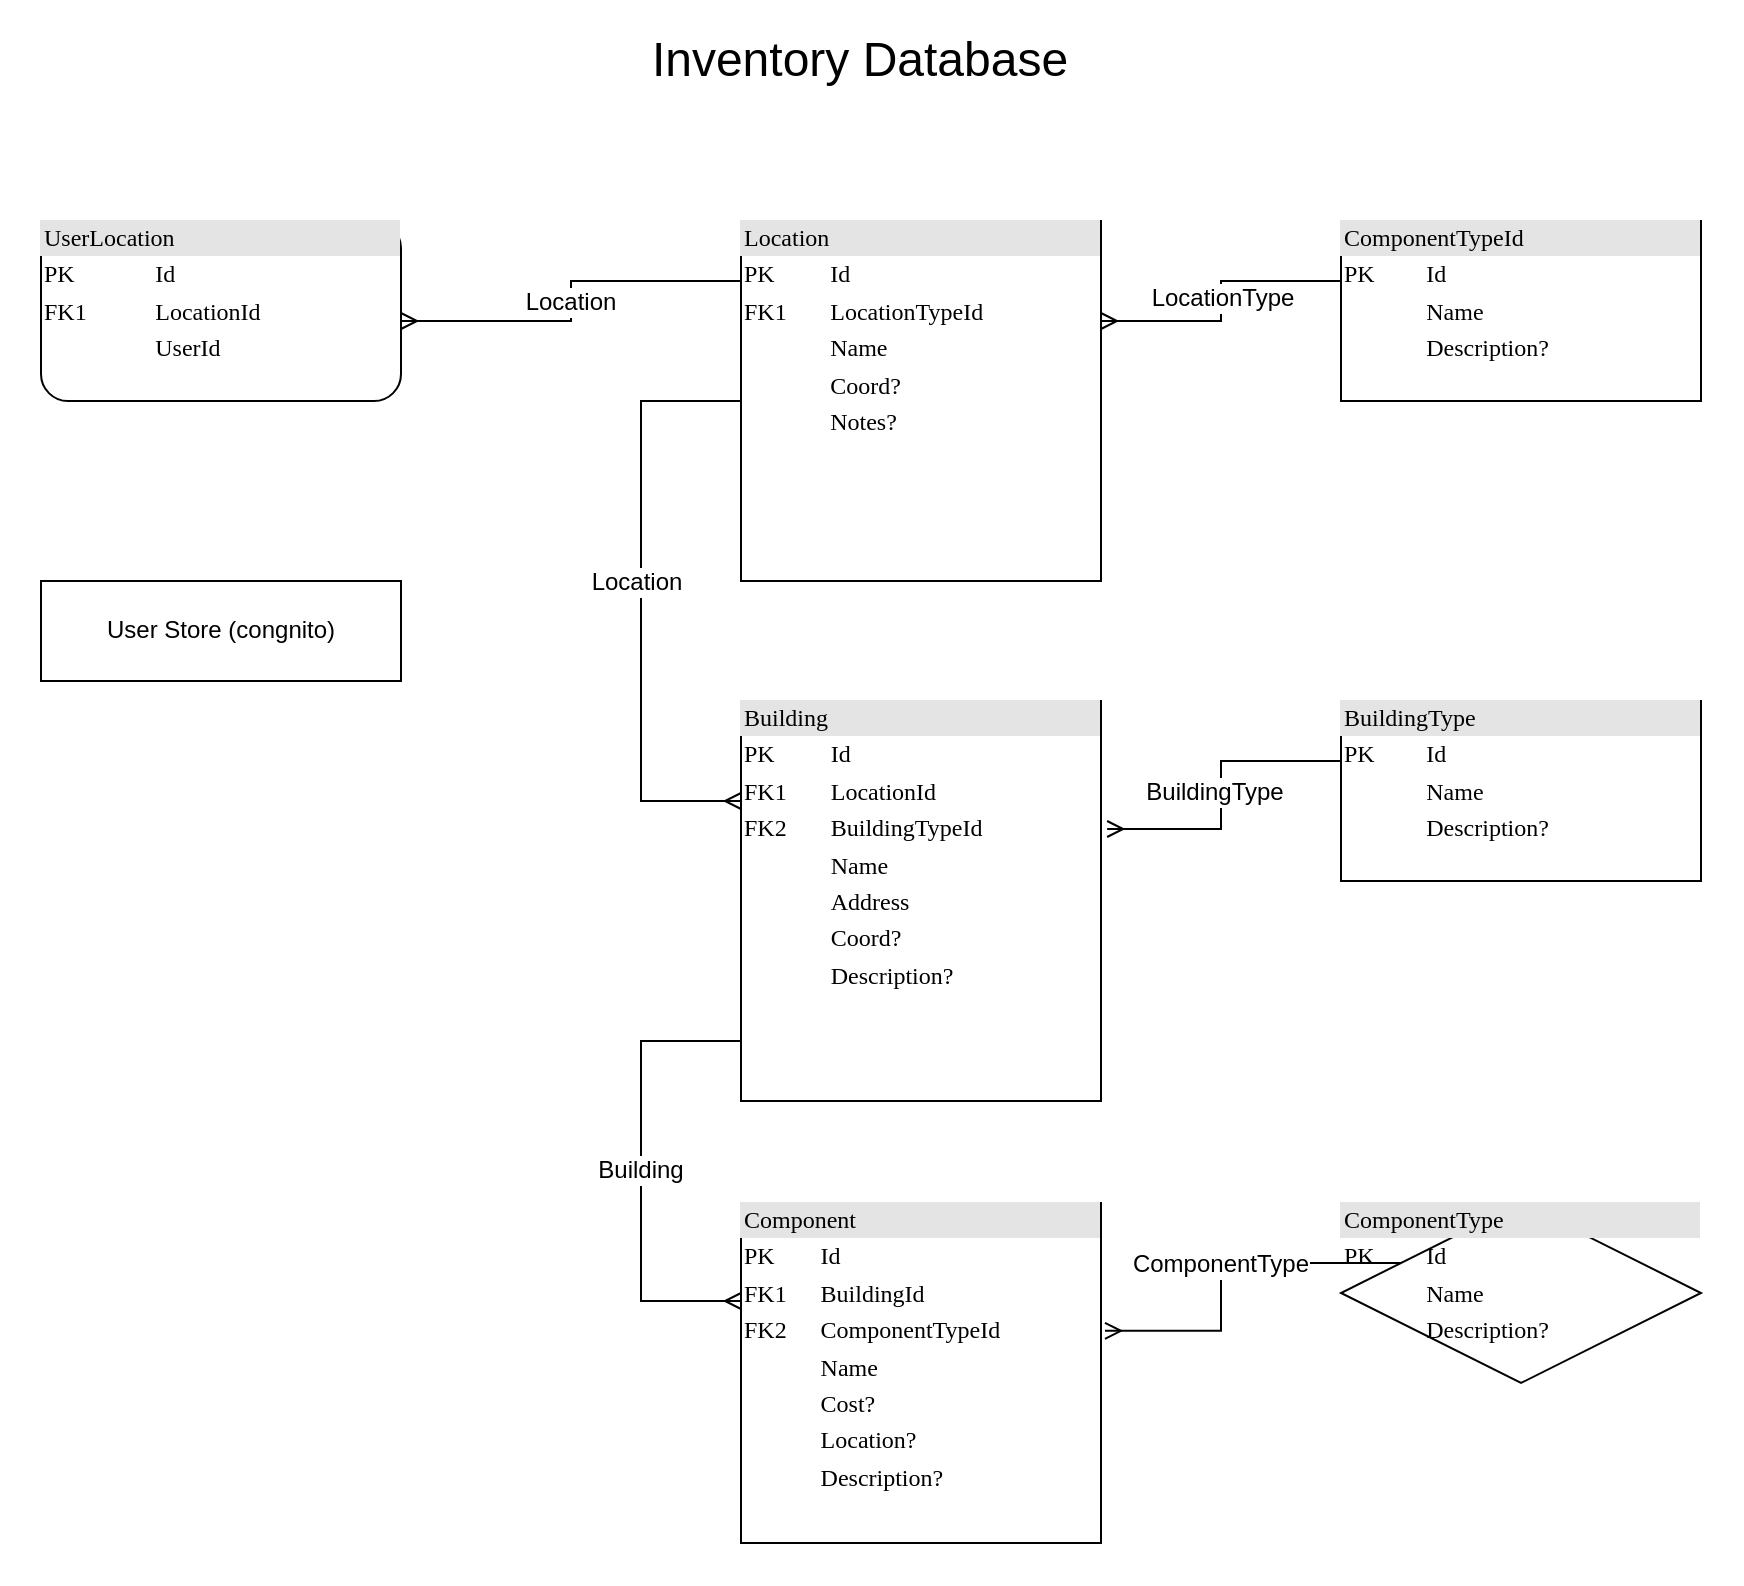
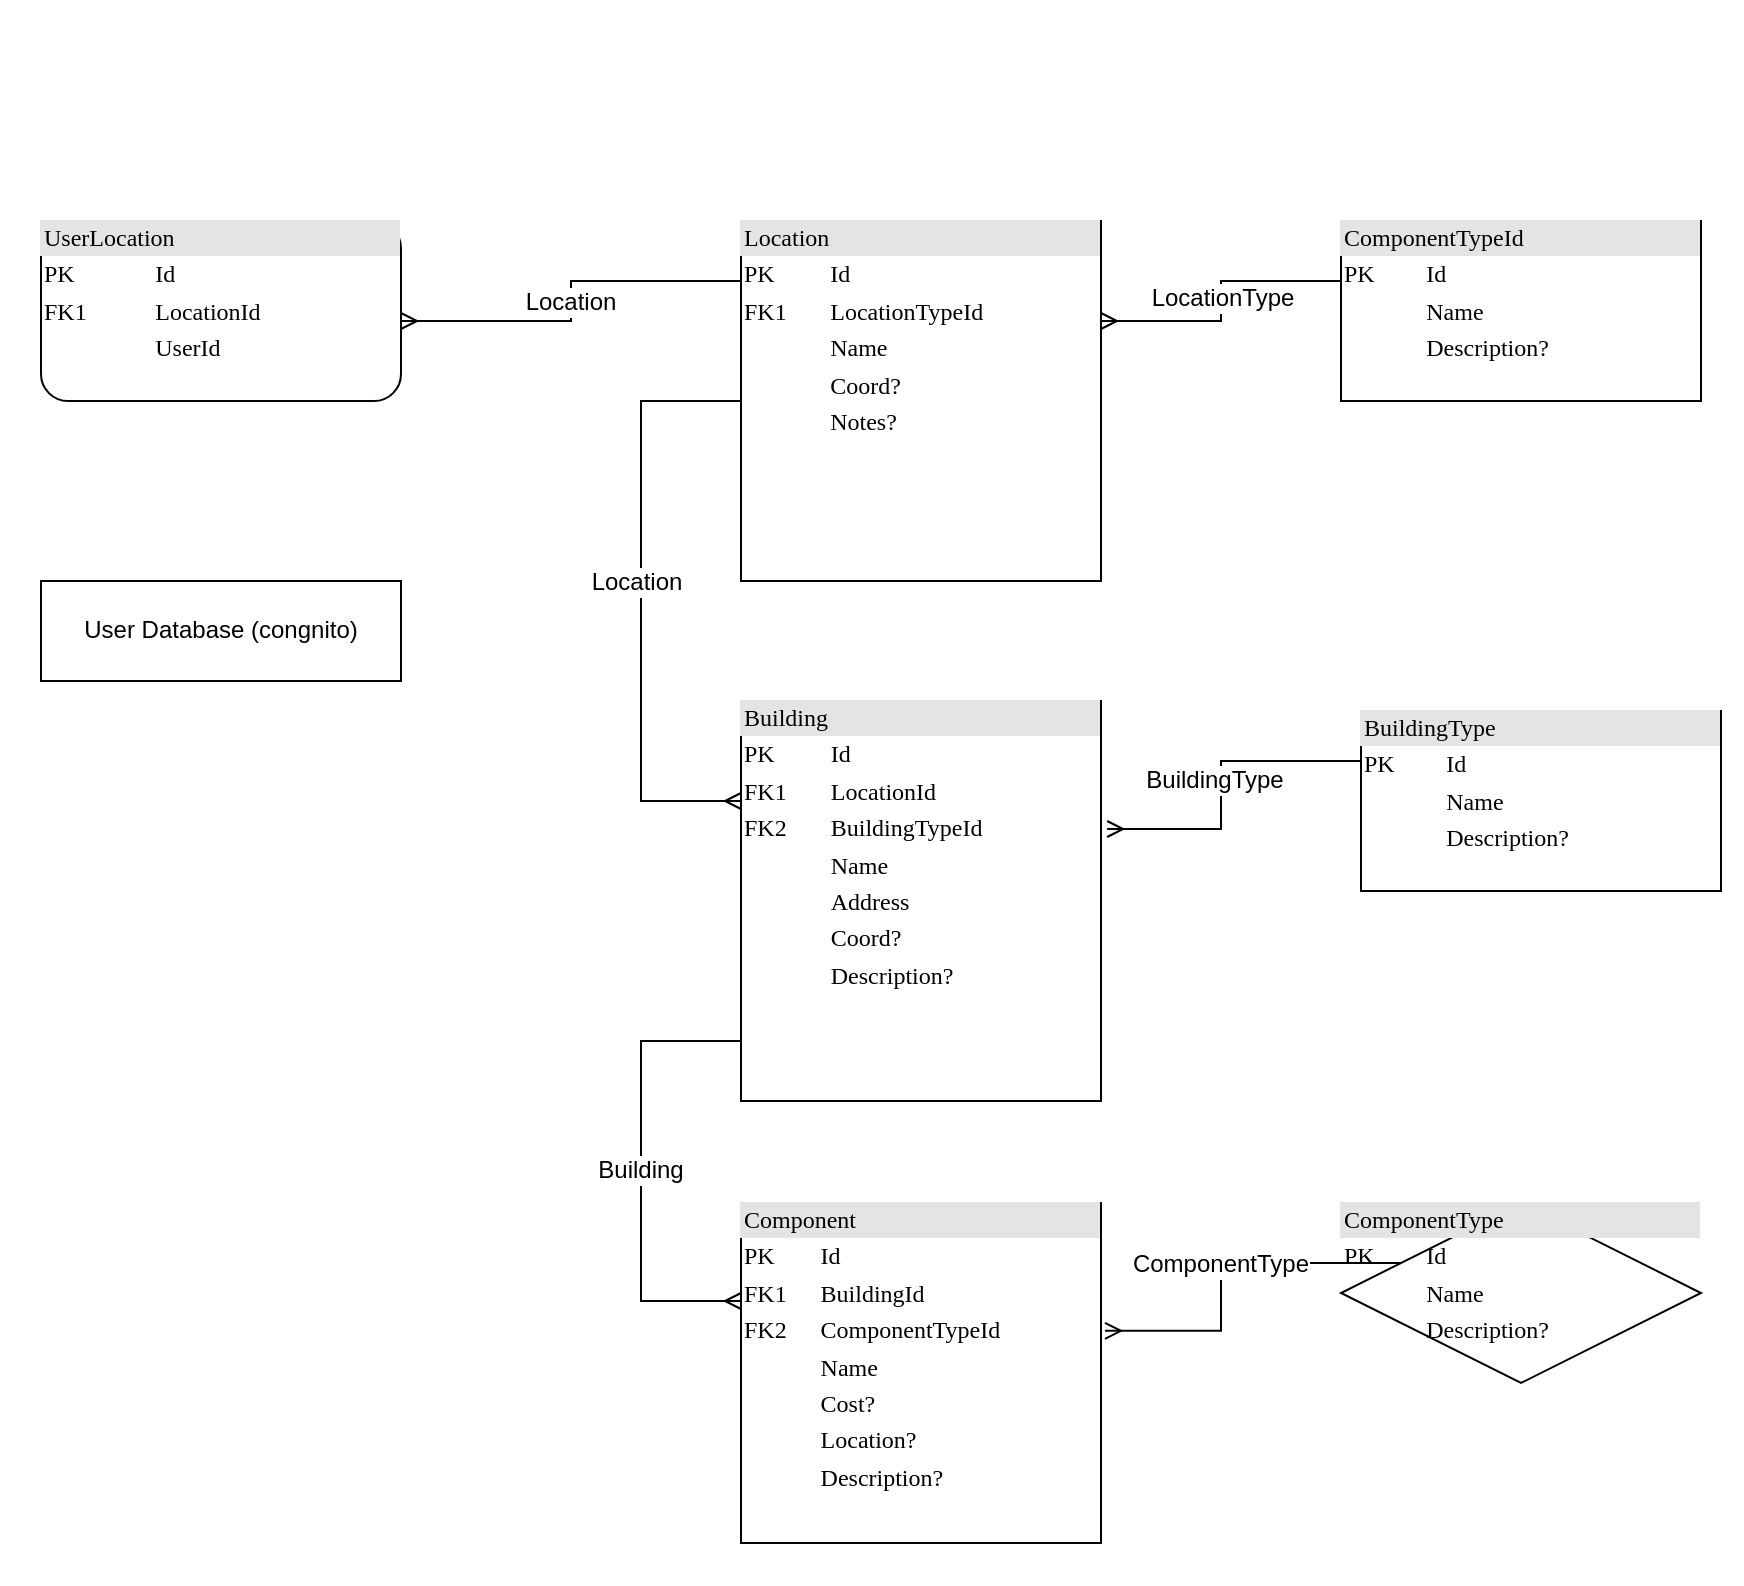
(861, 61) -> none
(222, 631) -> (222, 631)
(1521, 791) -> (1541, 801)
